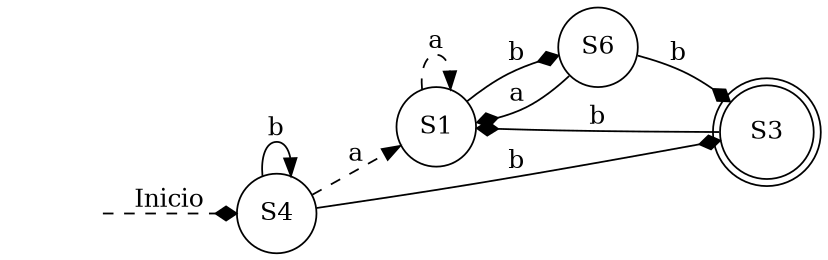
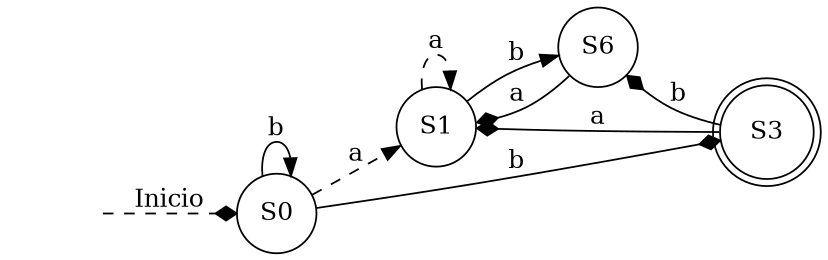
(677, 69) -> (679, 112)
(502, 77) -> (502, 77)
(598, 117) -> (598, 117)
(277, 213) -> (277, 213)
